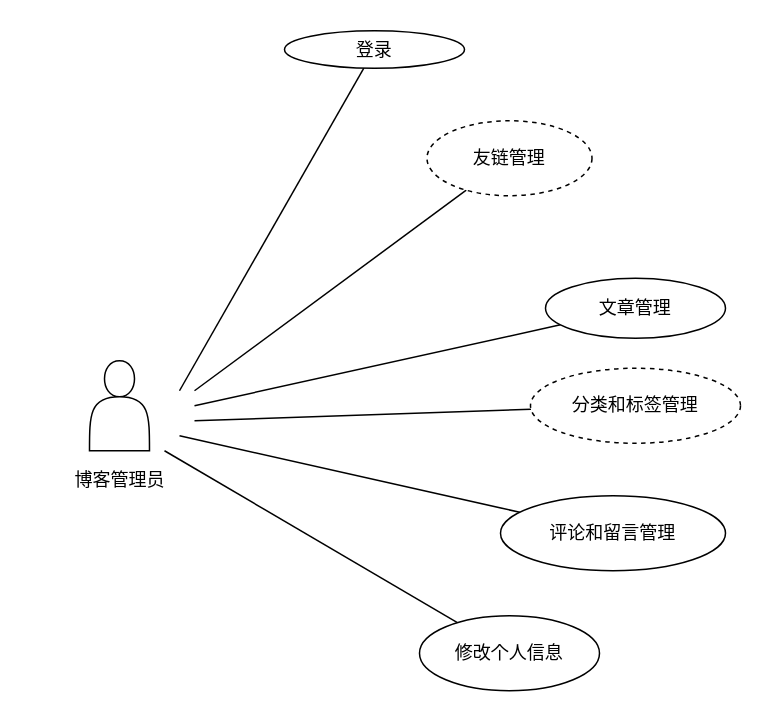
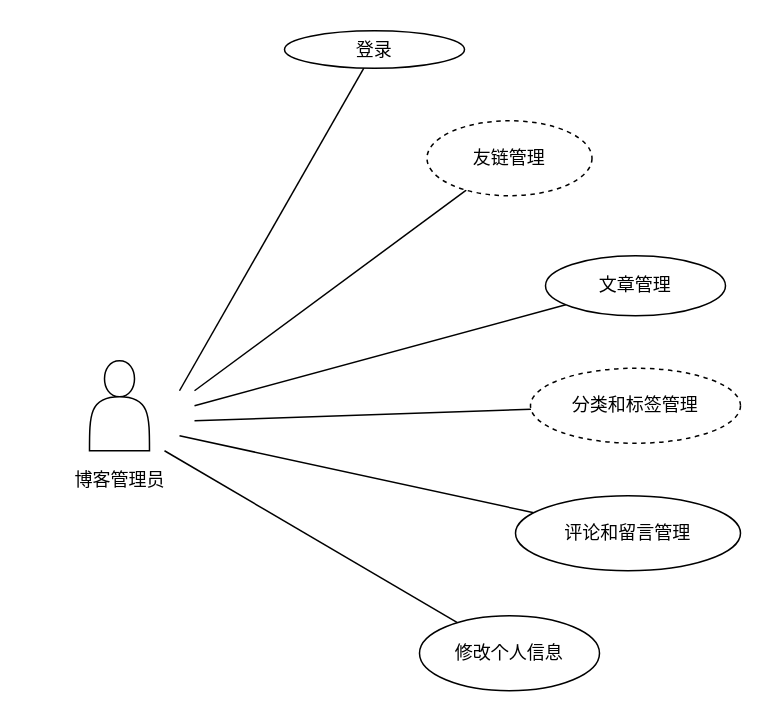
(635, 308) -> (635, 286)
(613, 533) -> (628, 533)
